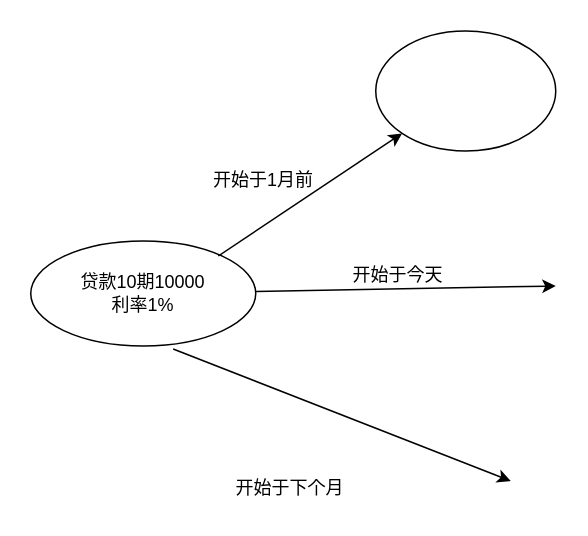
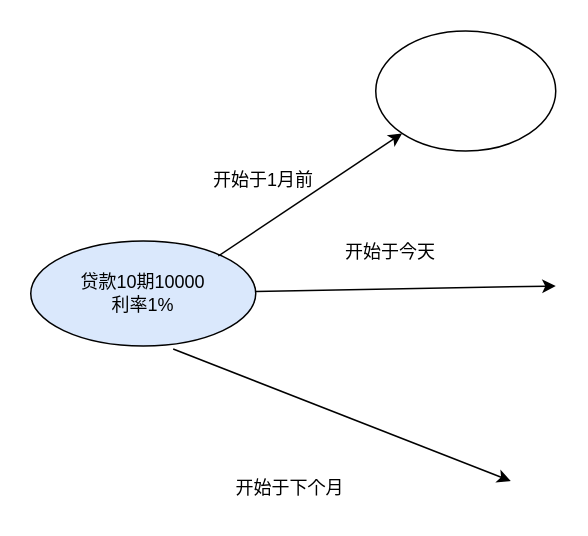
(410, 275) -> (403, 253)
(143, 293) -> (143, 293)
